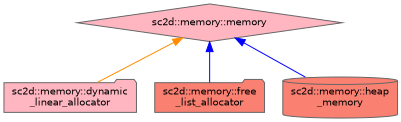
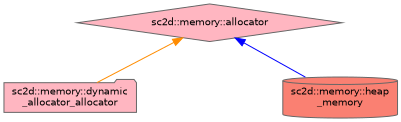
(210, 23) -> (210, 23)
(70, 98) -> (70, 98)
(210, 98) -> none
